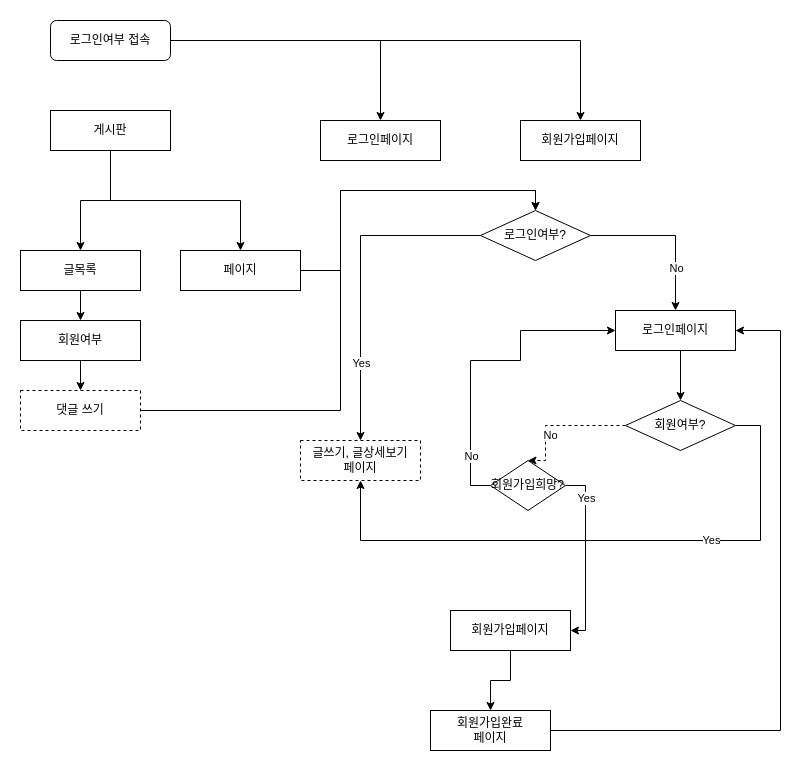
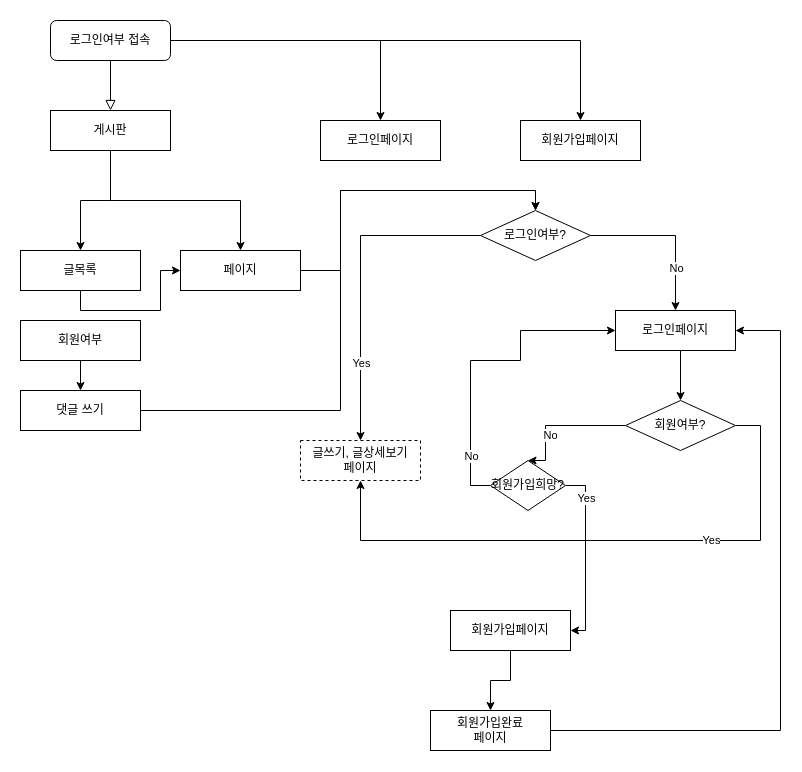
none -> (111, 80)
(81, 311) -> (146, 311)
(81, 411) -> (81, 411)
(583, 426) -> (583, 426)
